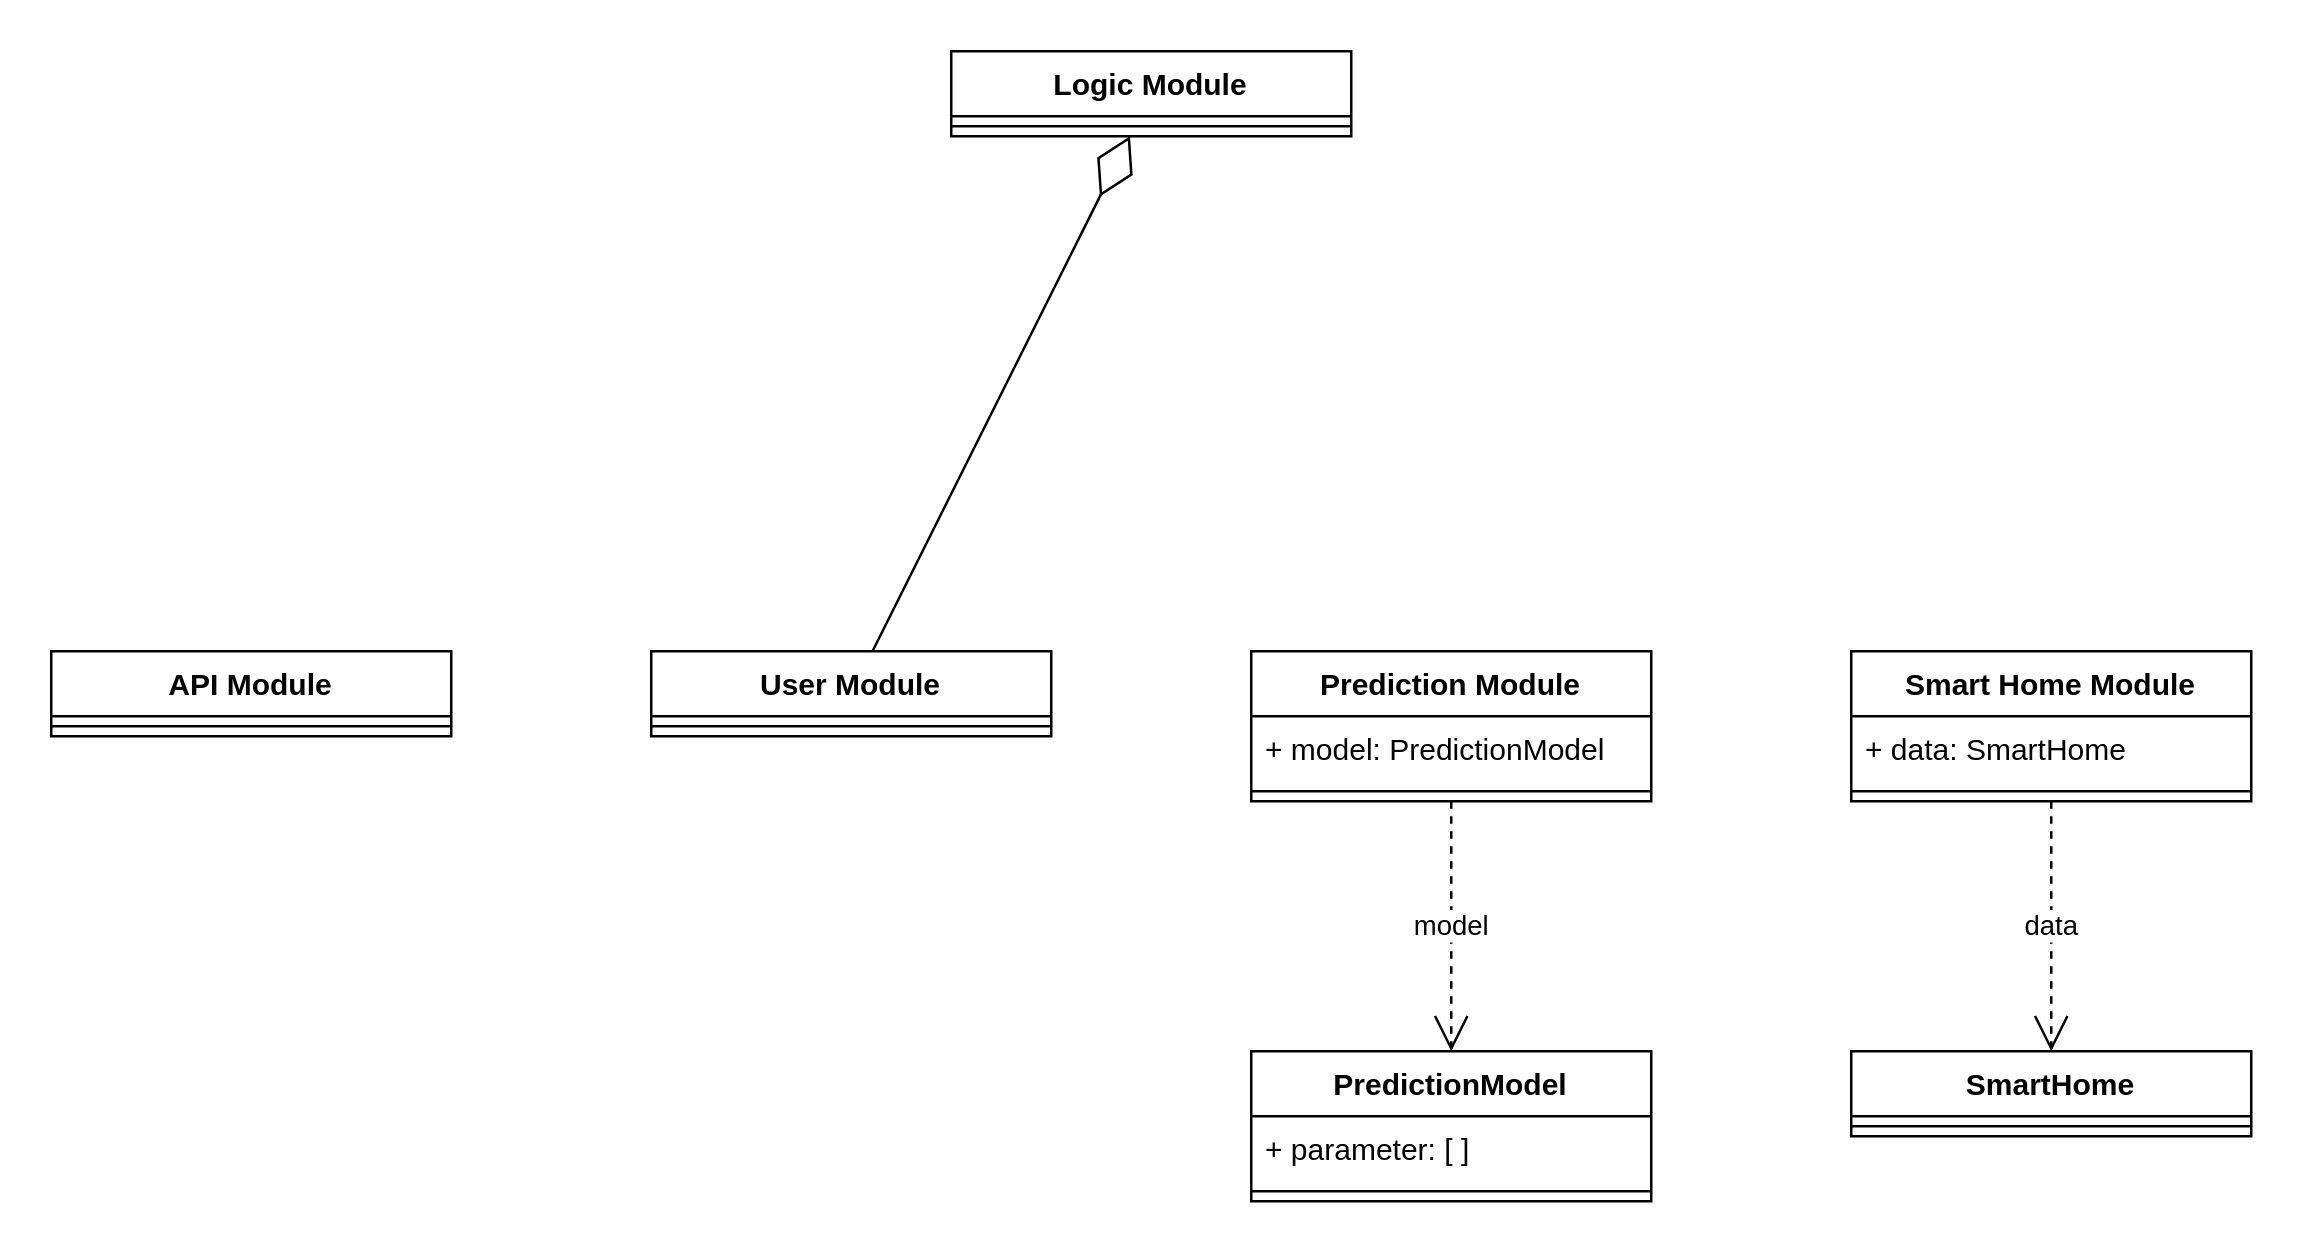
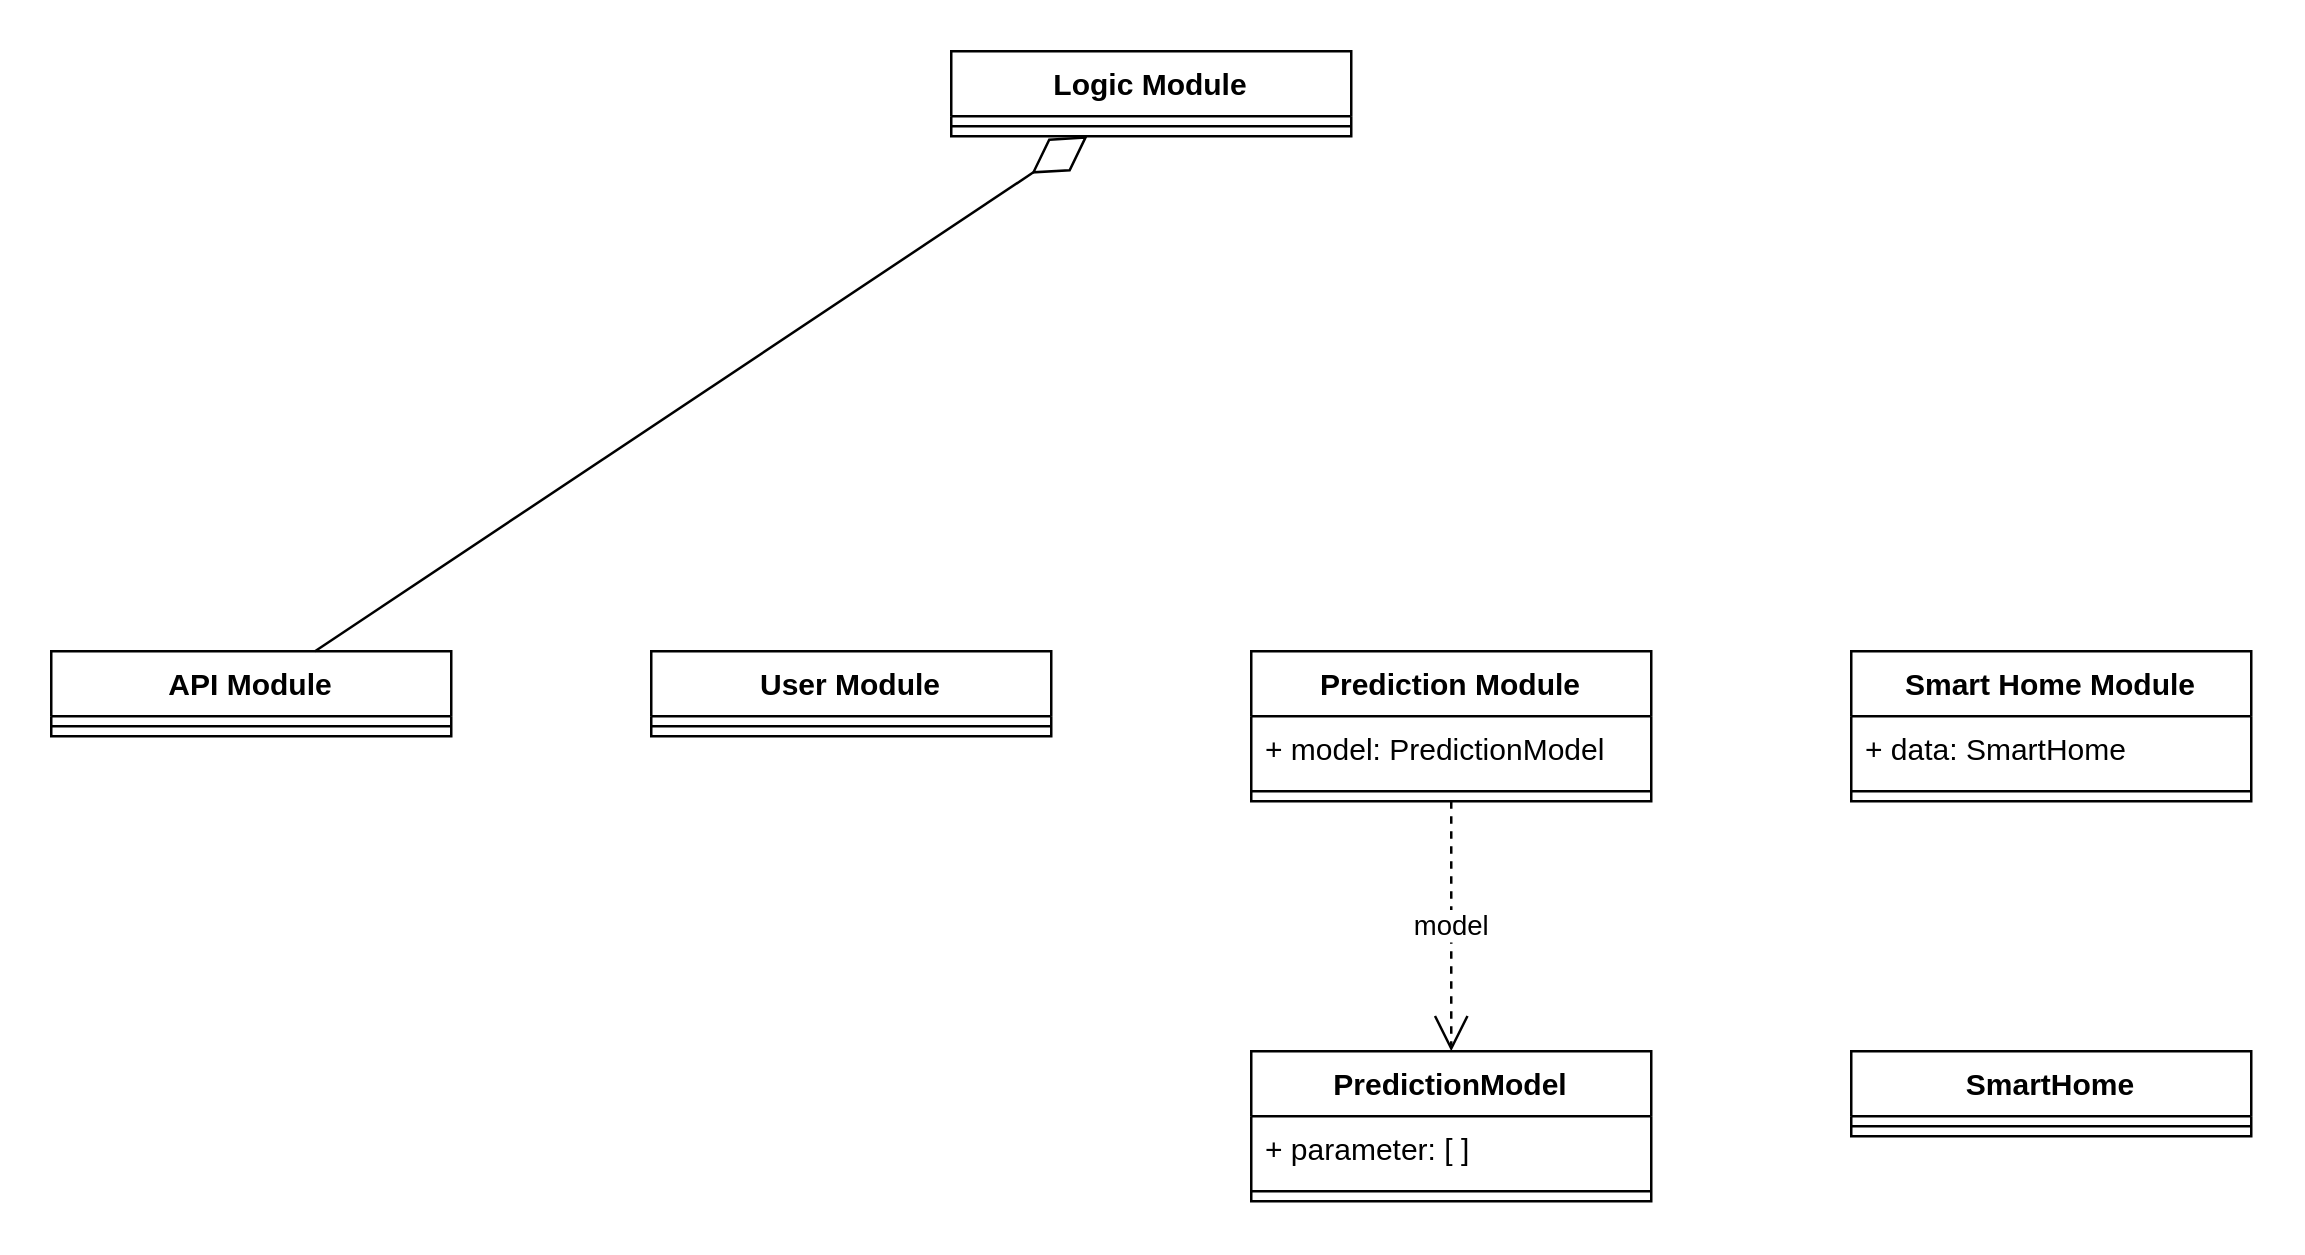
none -> (674, 412)
(987, 423) -> none
(2051, 925) -> none
